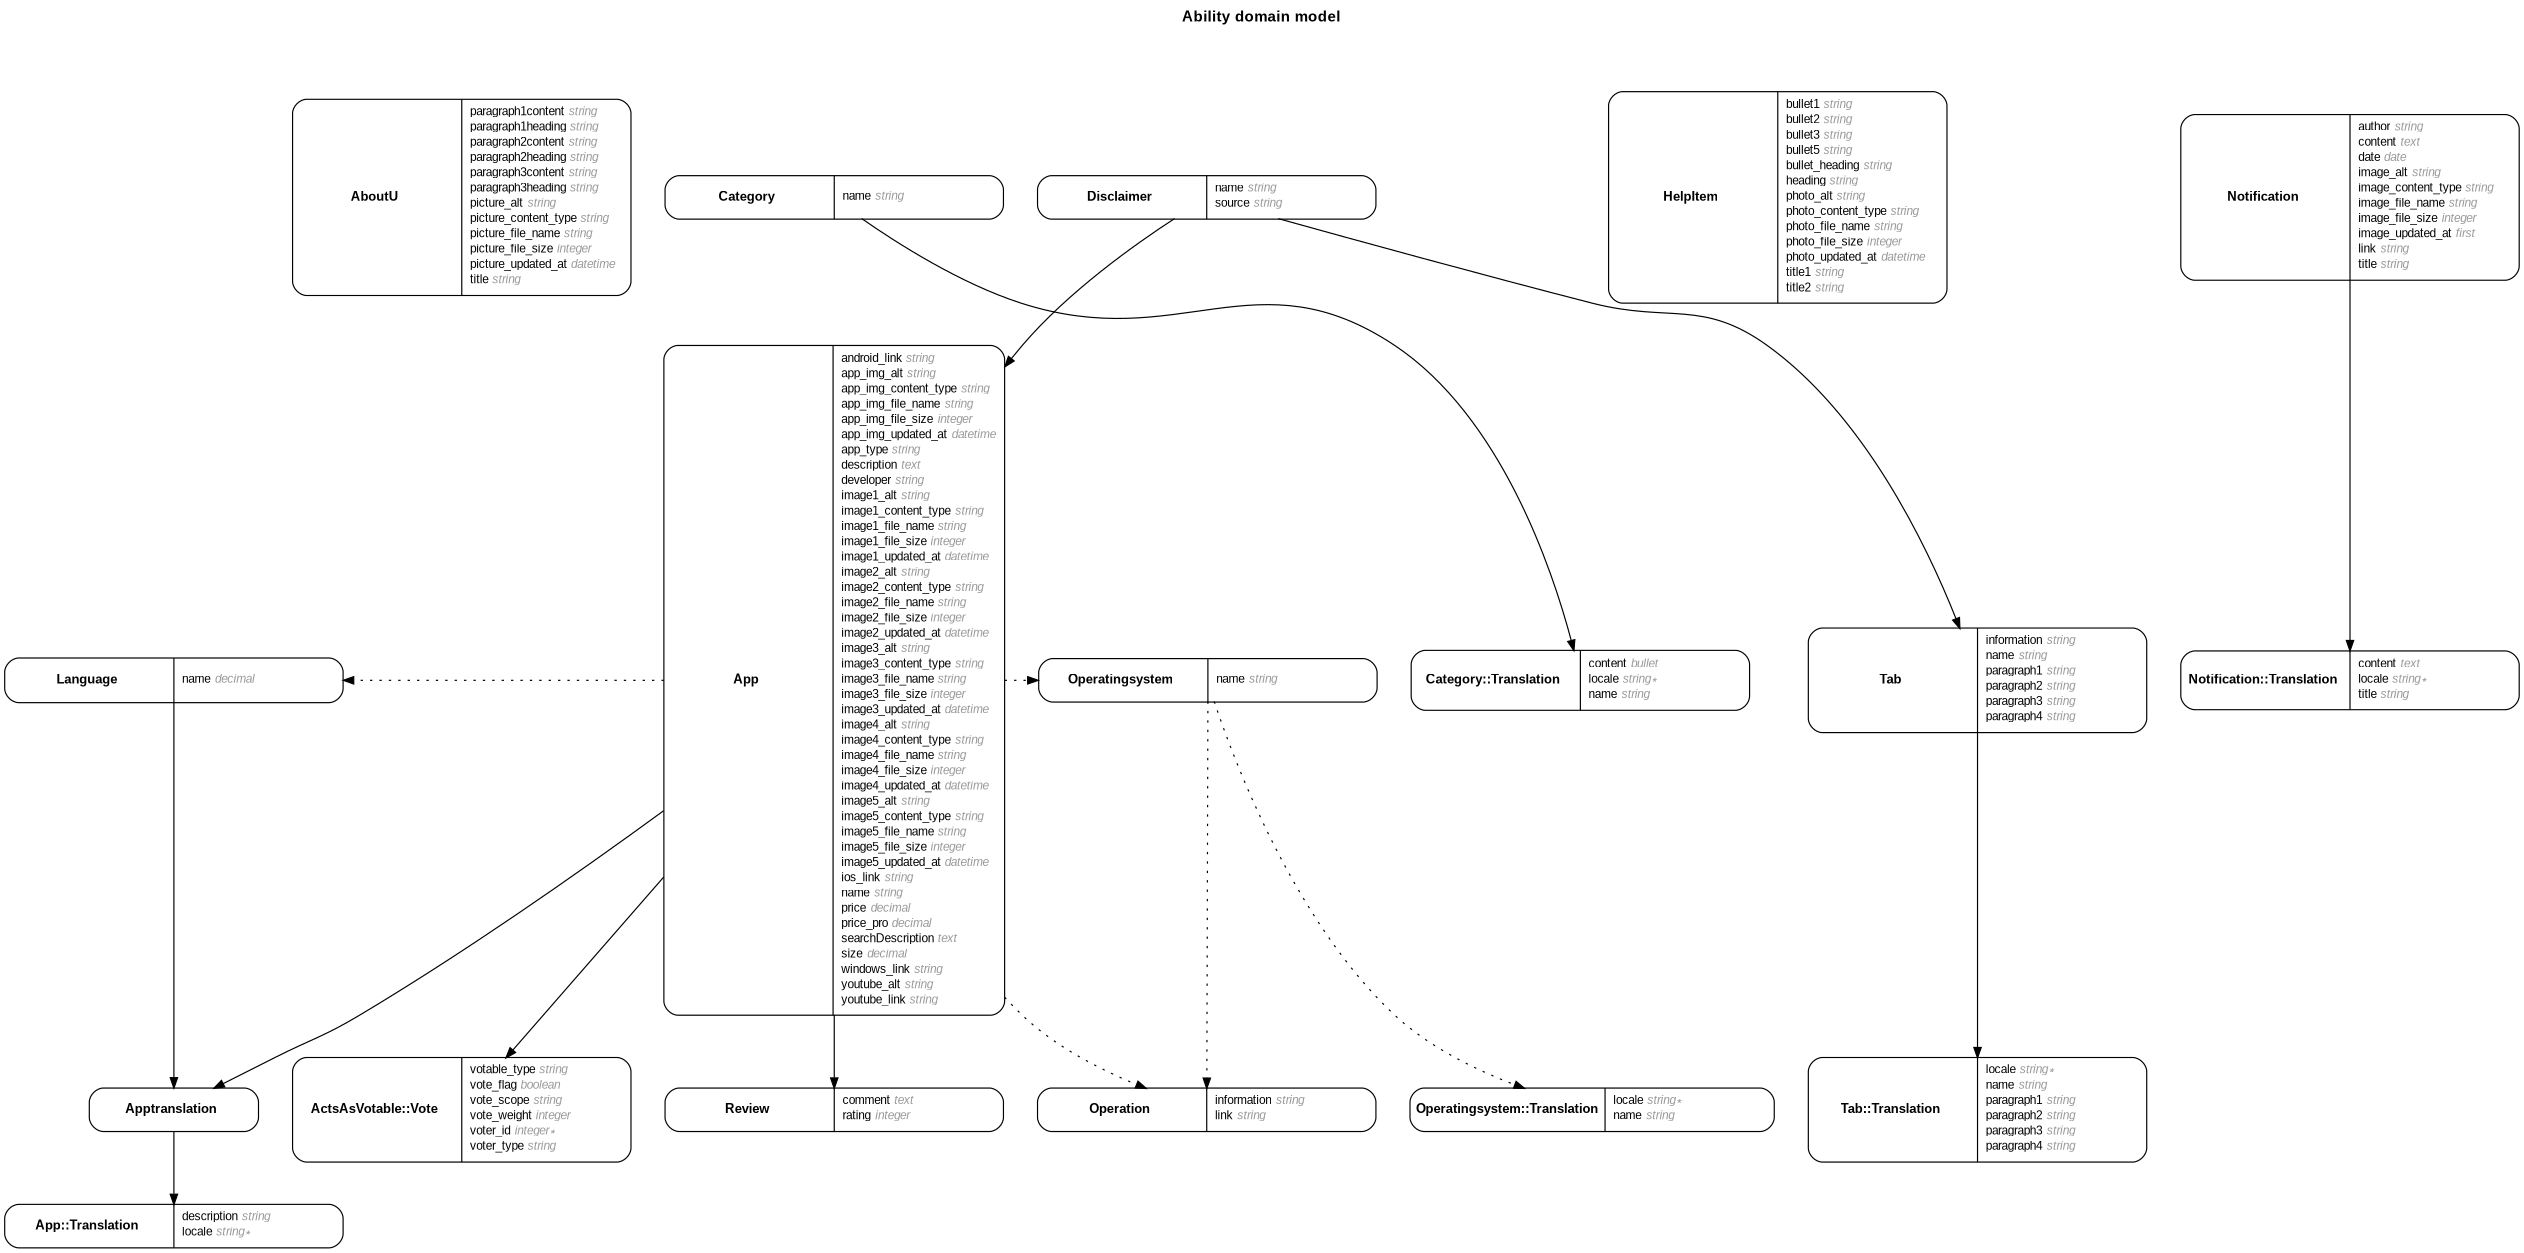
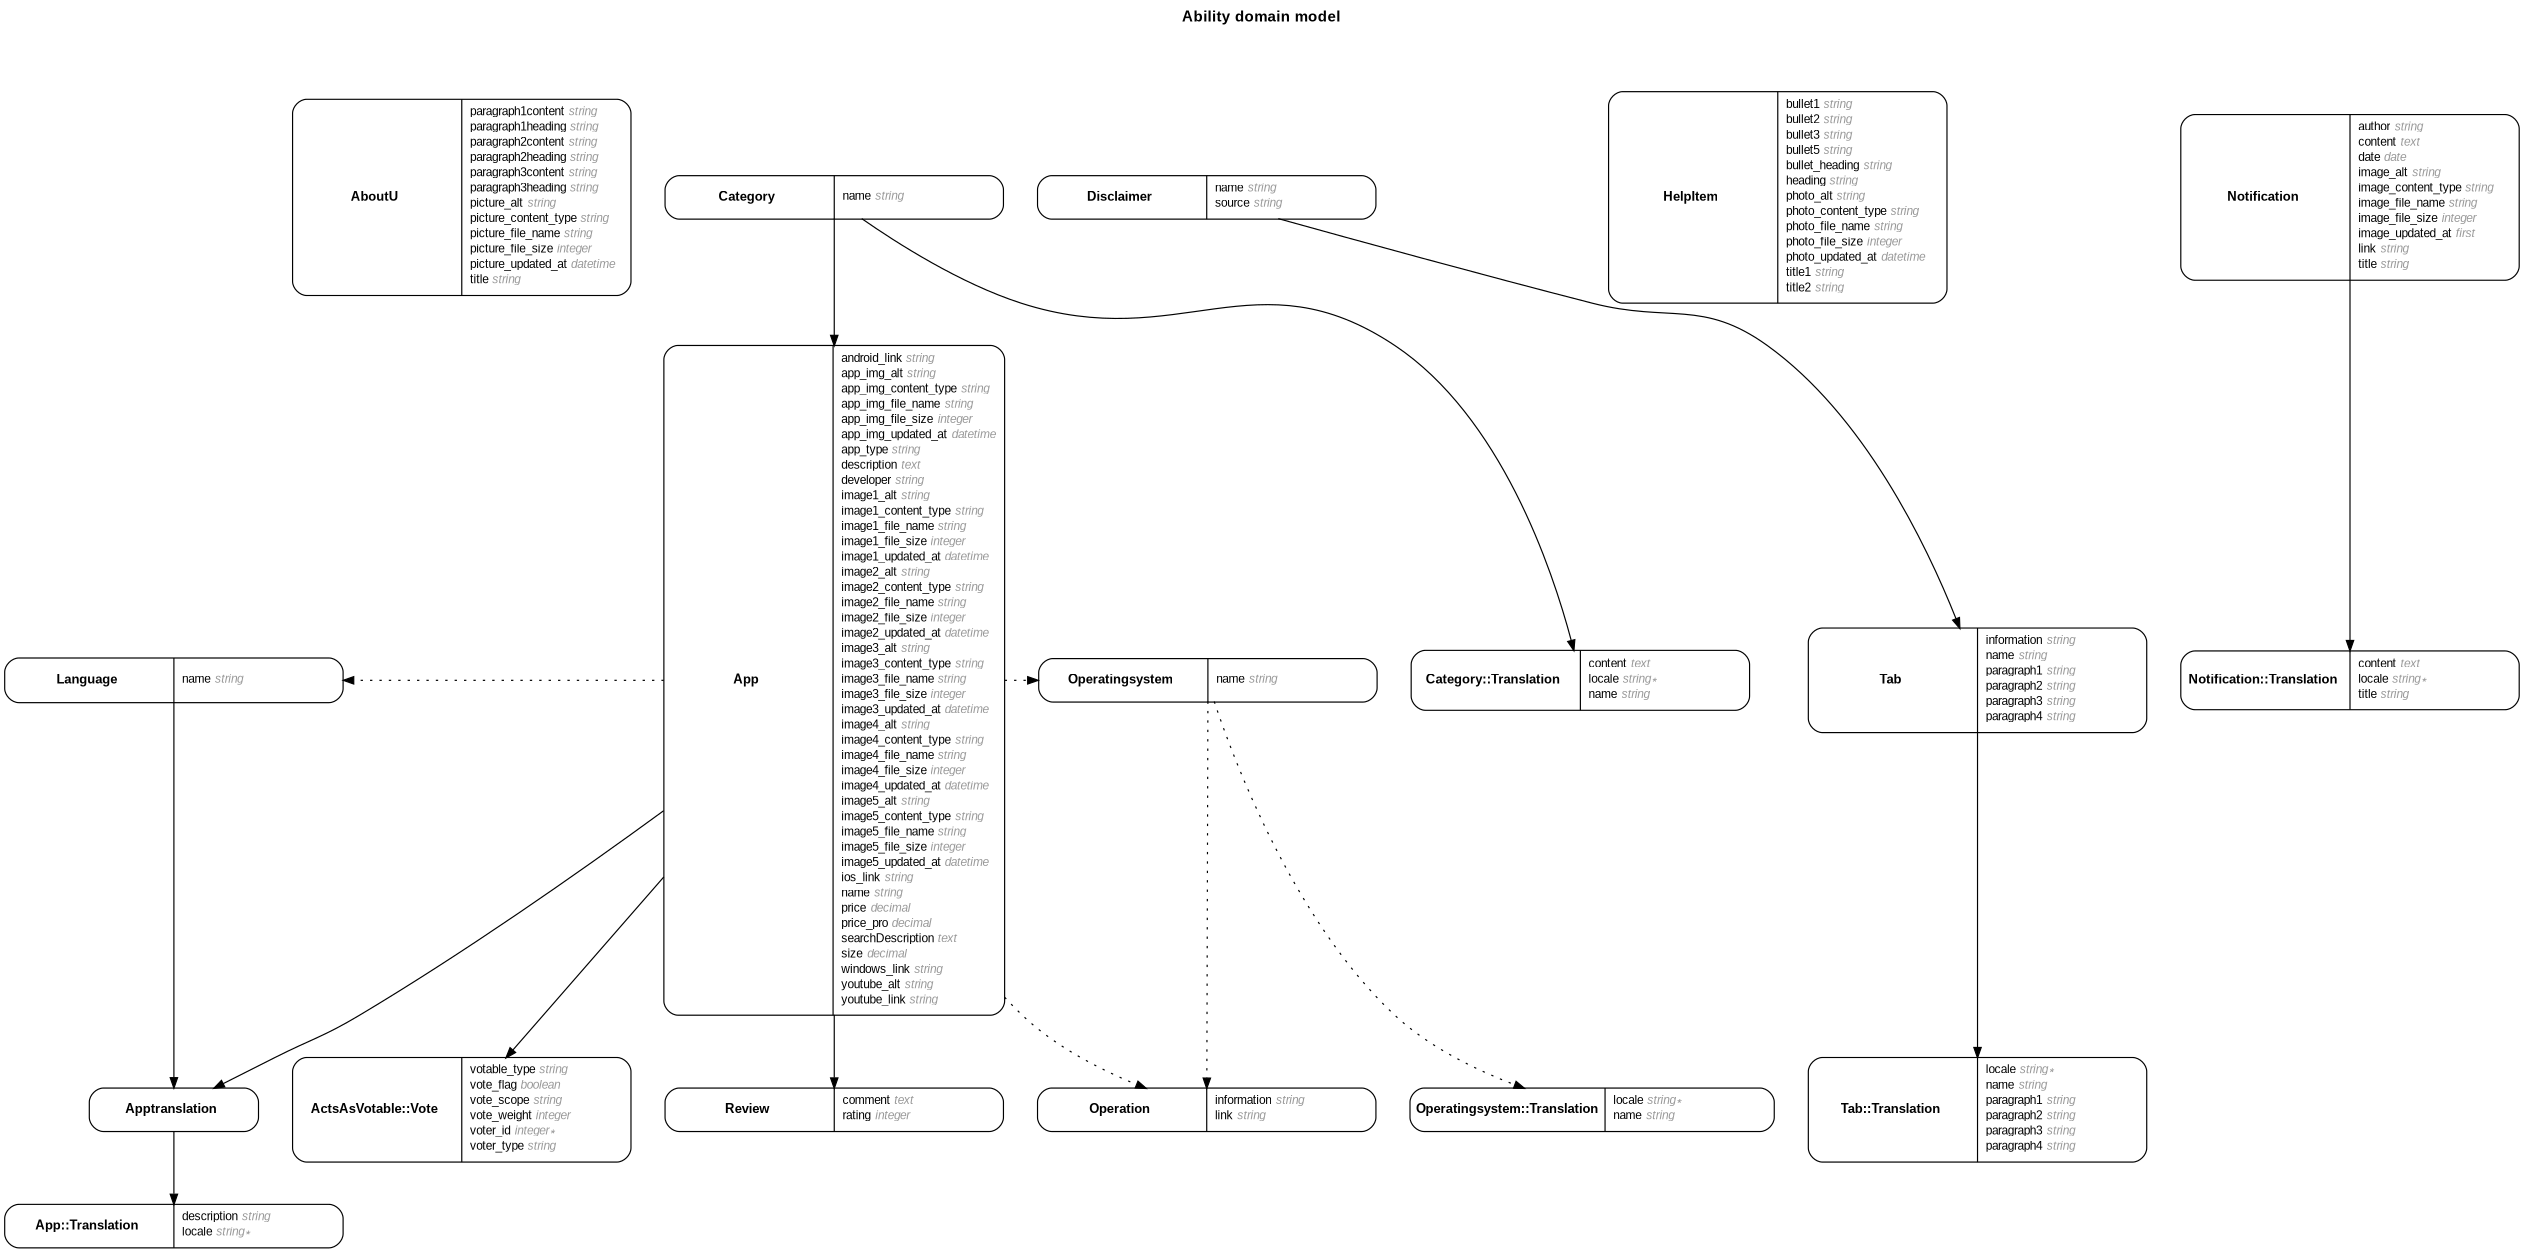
(1088, 282) -> (834, 277)
(1645, 664) -> (1641, 664)
(235, 679) -> (230, 679)
